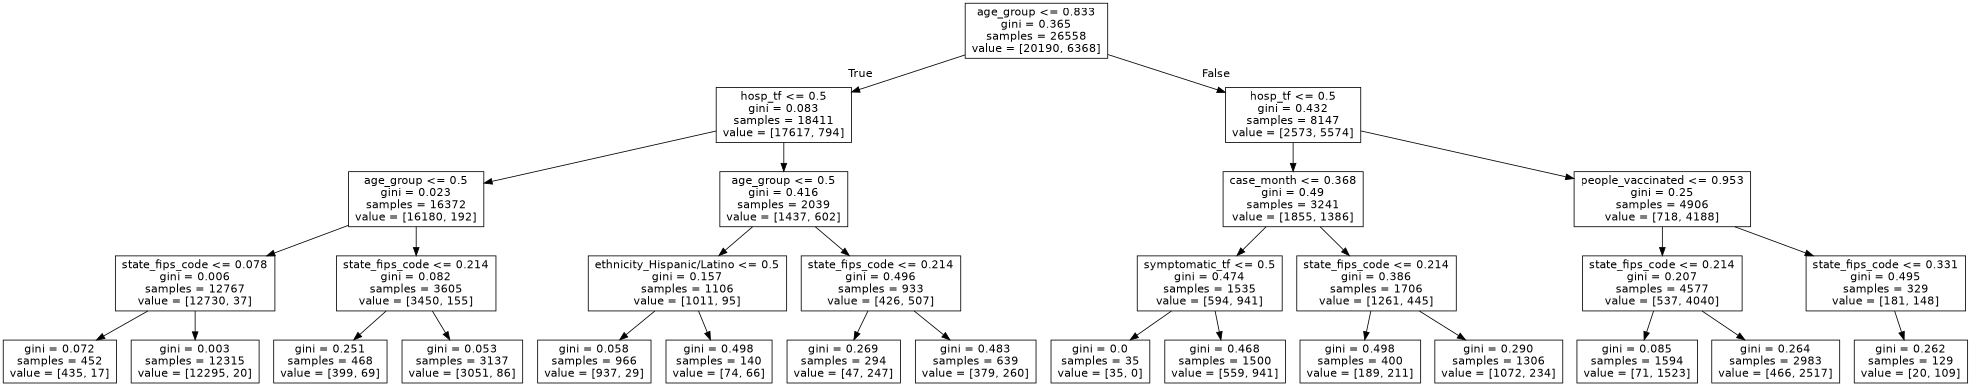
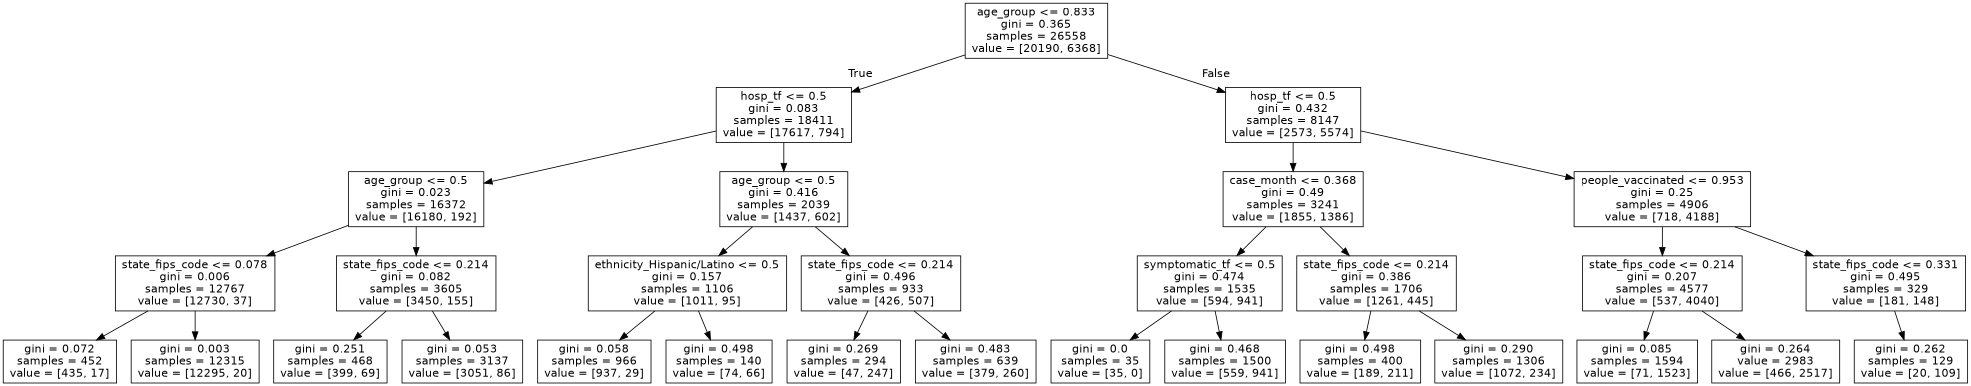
(1776, 362) -> (1776, 362)
